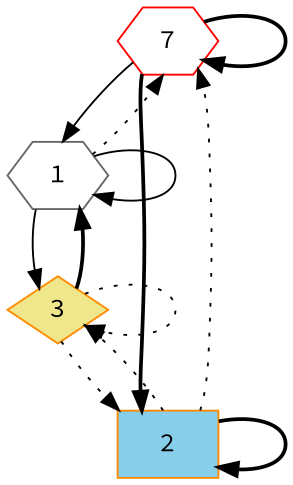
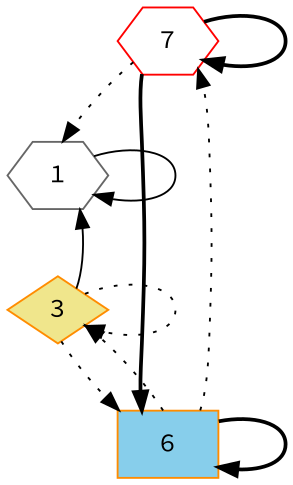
(102, 93) -> (102, 93)
(124, 124) -> none
(33, 240) -> none
(82, 259) -> (82, 259)
(168, 444) -> (168, 444)
